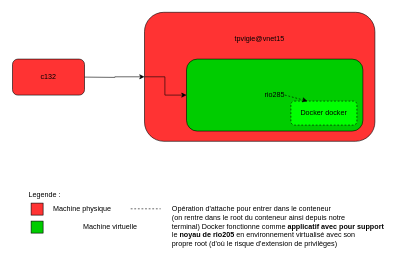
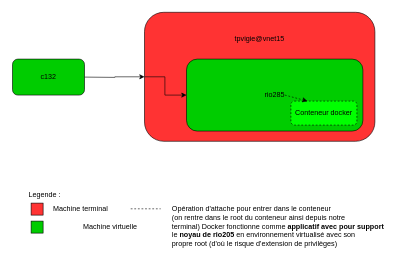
(48, 77) -> (48, 77)
(324, 113) -> (324, 113)
(83, 209) -> (82, 209)
